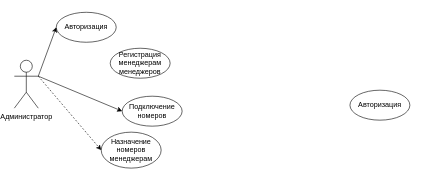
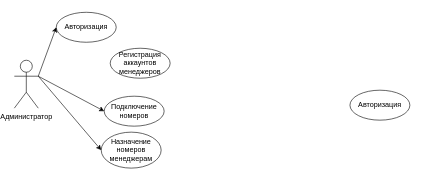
(140, 63) -> (140, 63)
(68, 111) -> (68, 111)
(152, 111) -> (134, 111)
